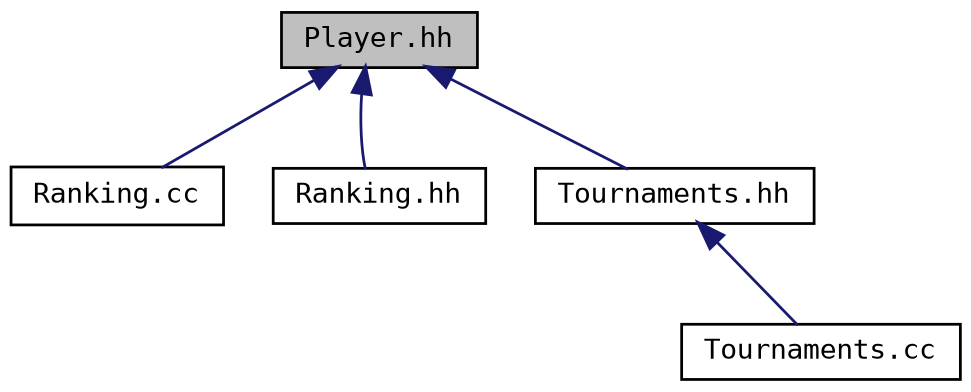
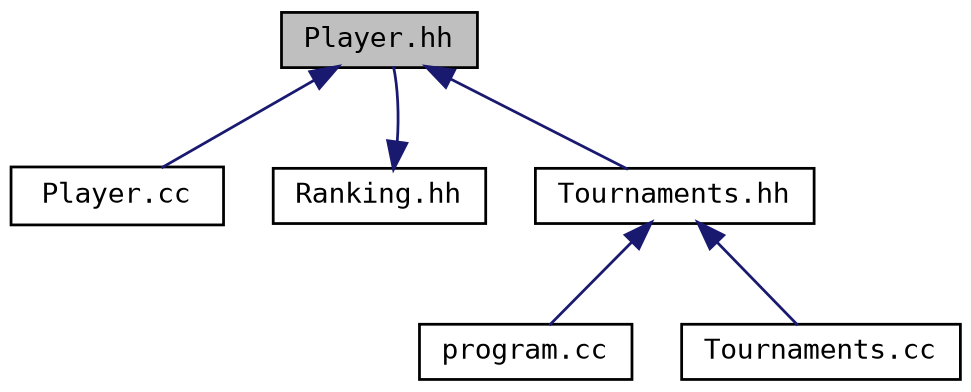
(361, 132) -> (398, 104)
(117, 196) -> (117, 196)
none -> (526, 352)
